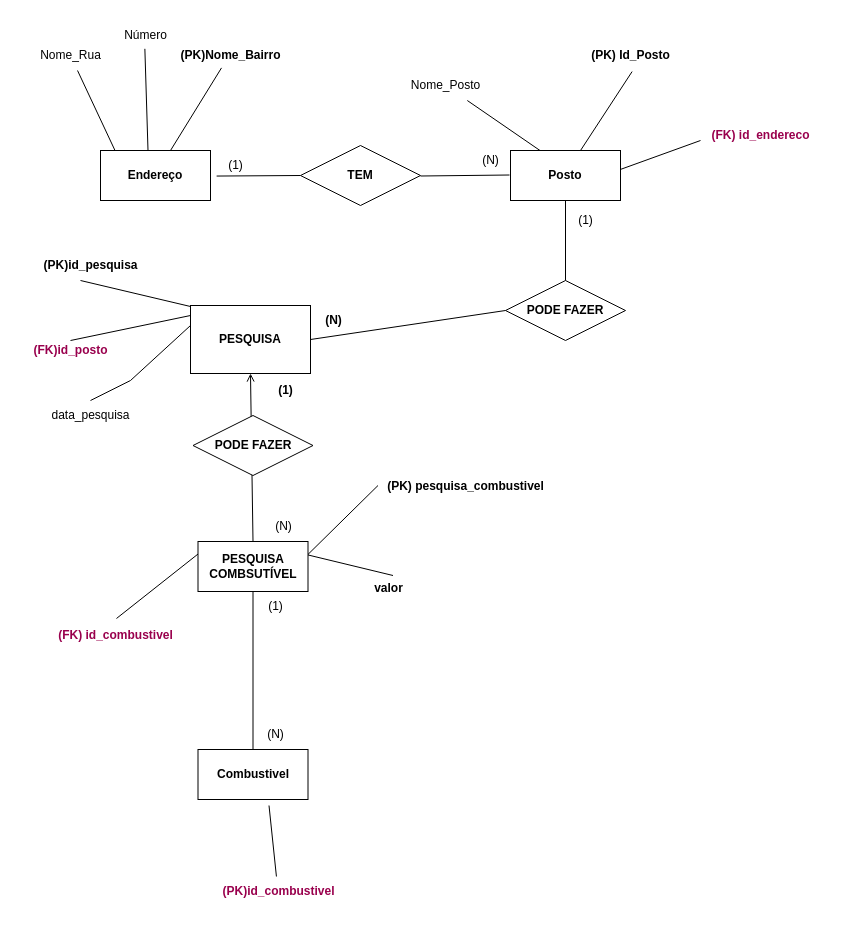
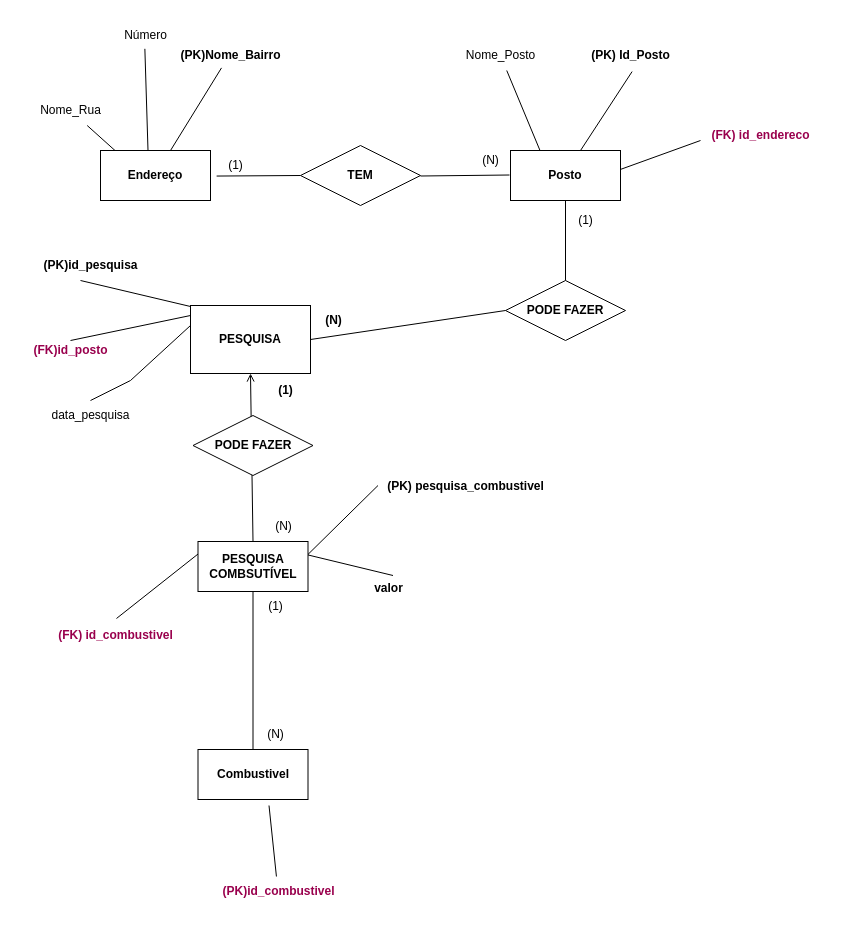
(71, 56) -> (71, 111)
(446, 86) -> (501, 56)
